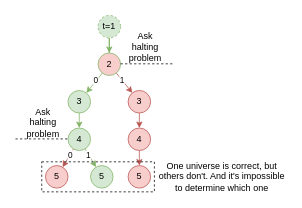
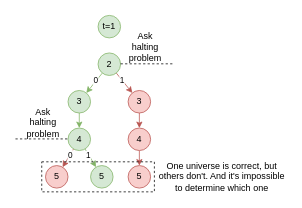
(109, 27) -> (109, 27)
(109, 48) -> none
(109, 64) -> (109, 64)
